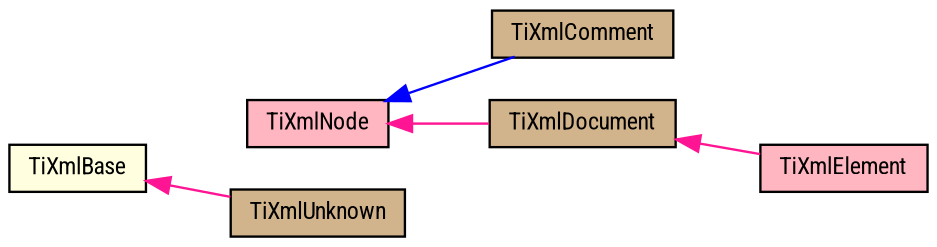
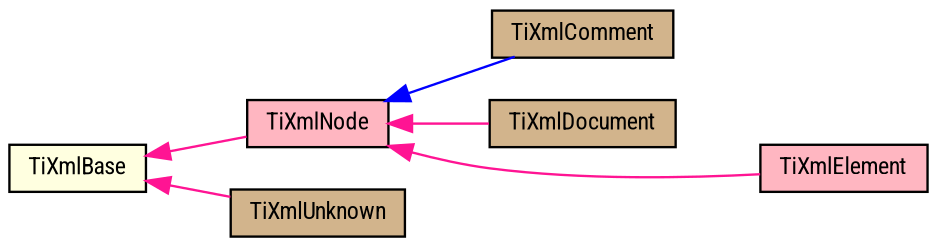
none -> (208, 144)
(730, 149) -> (585, 176)
